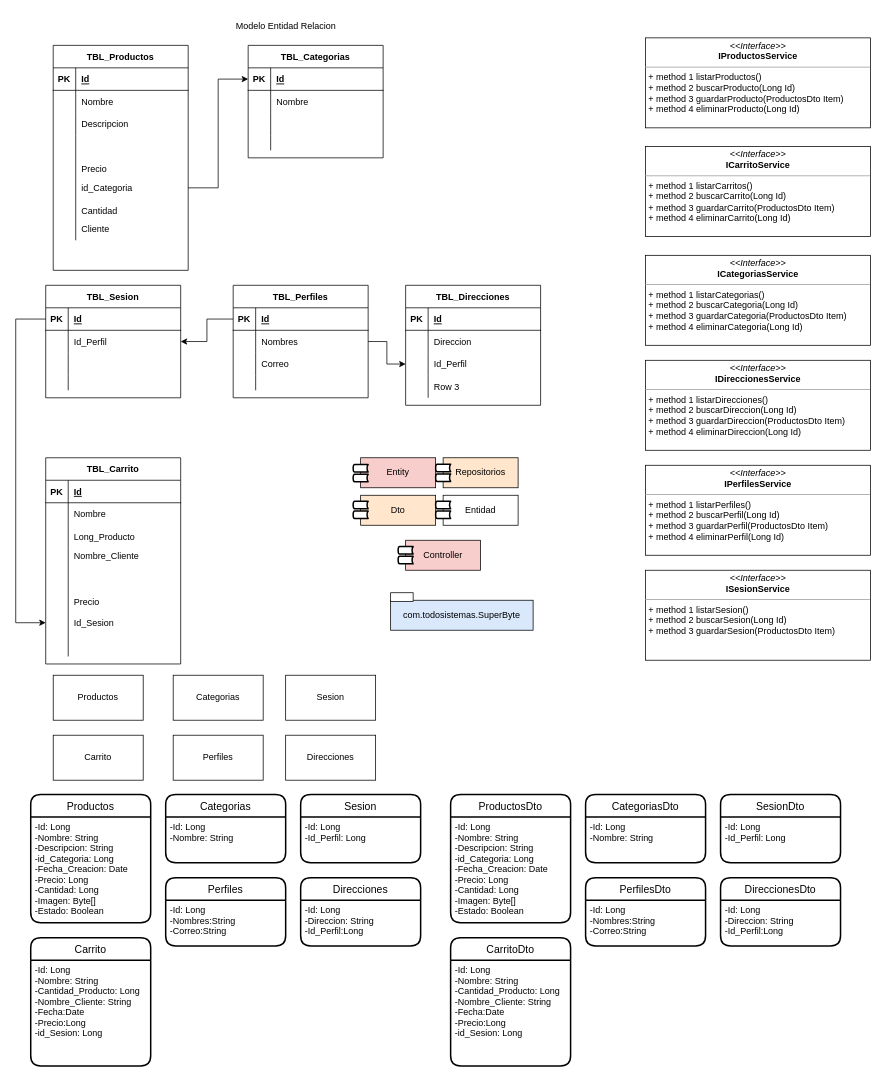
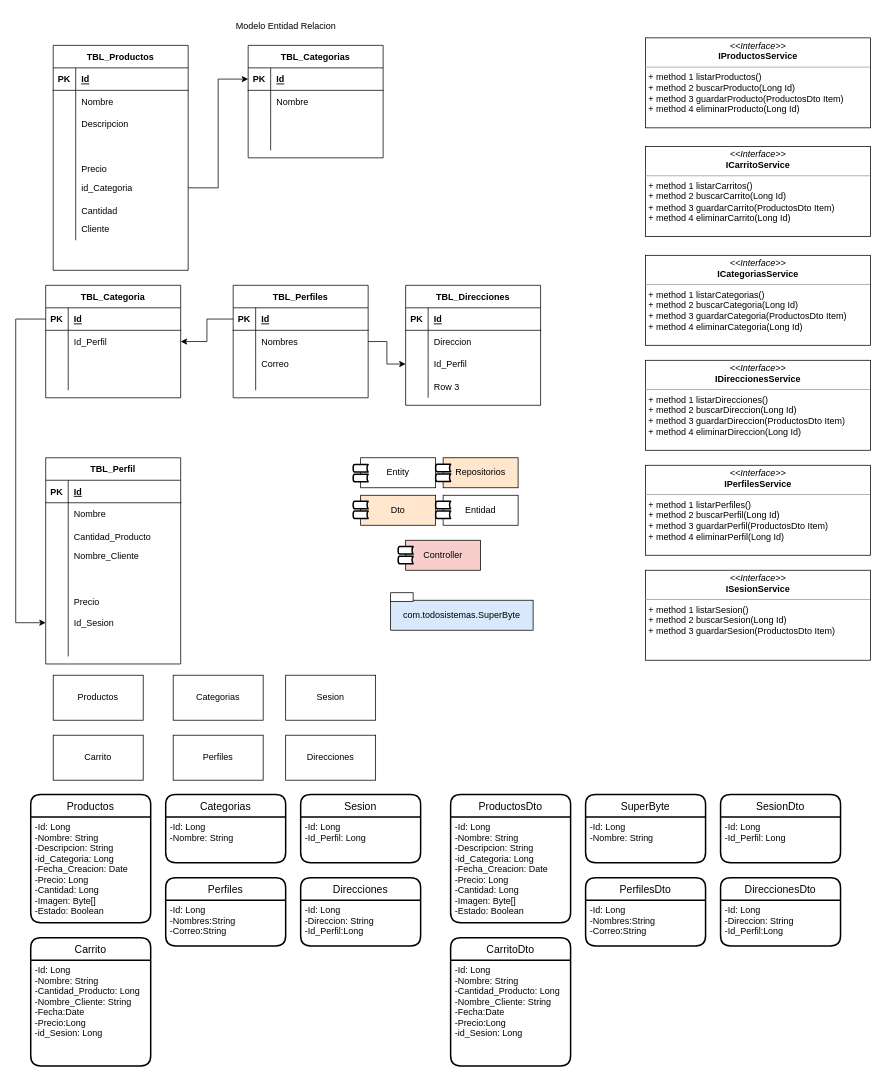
(113, 297) -> (113, 297)
(113, 470) -> (113, 470)
(398, 473) -> (398, 473)
(106, 537) -> (115, 537)
(645, 807) -> (645, 807)
